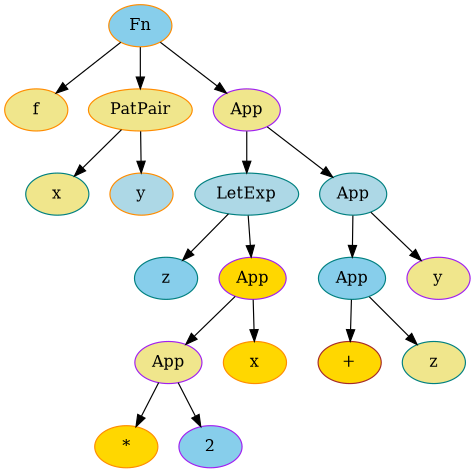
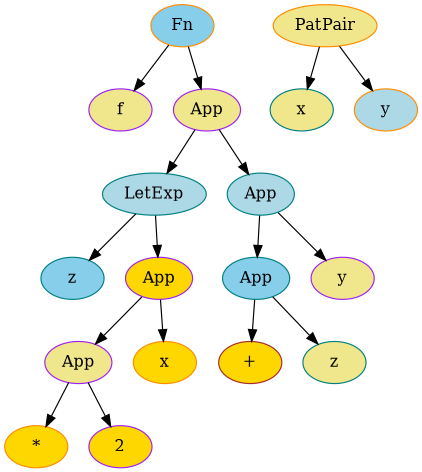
(140, 62) -> none
(36, 110) -> (120, 110)
(210, 447) -> (120, 447)
